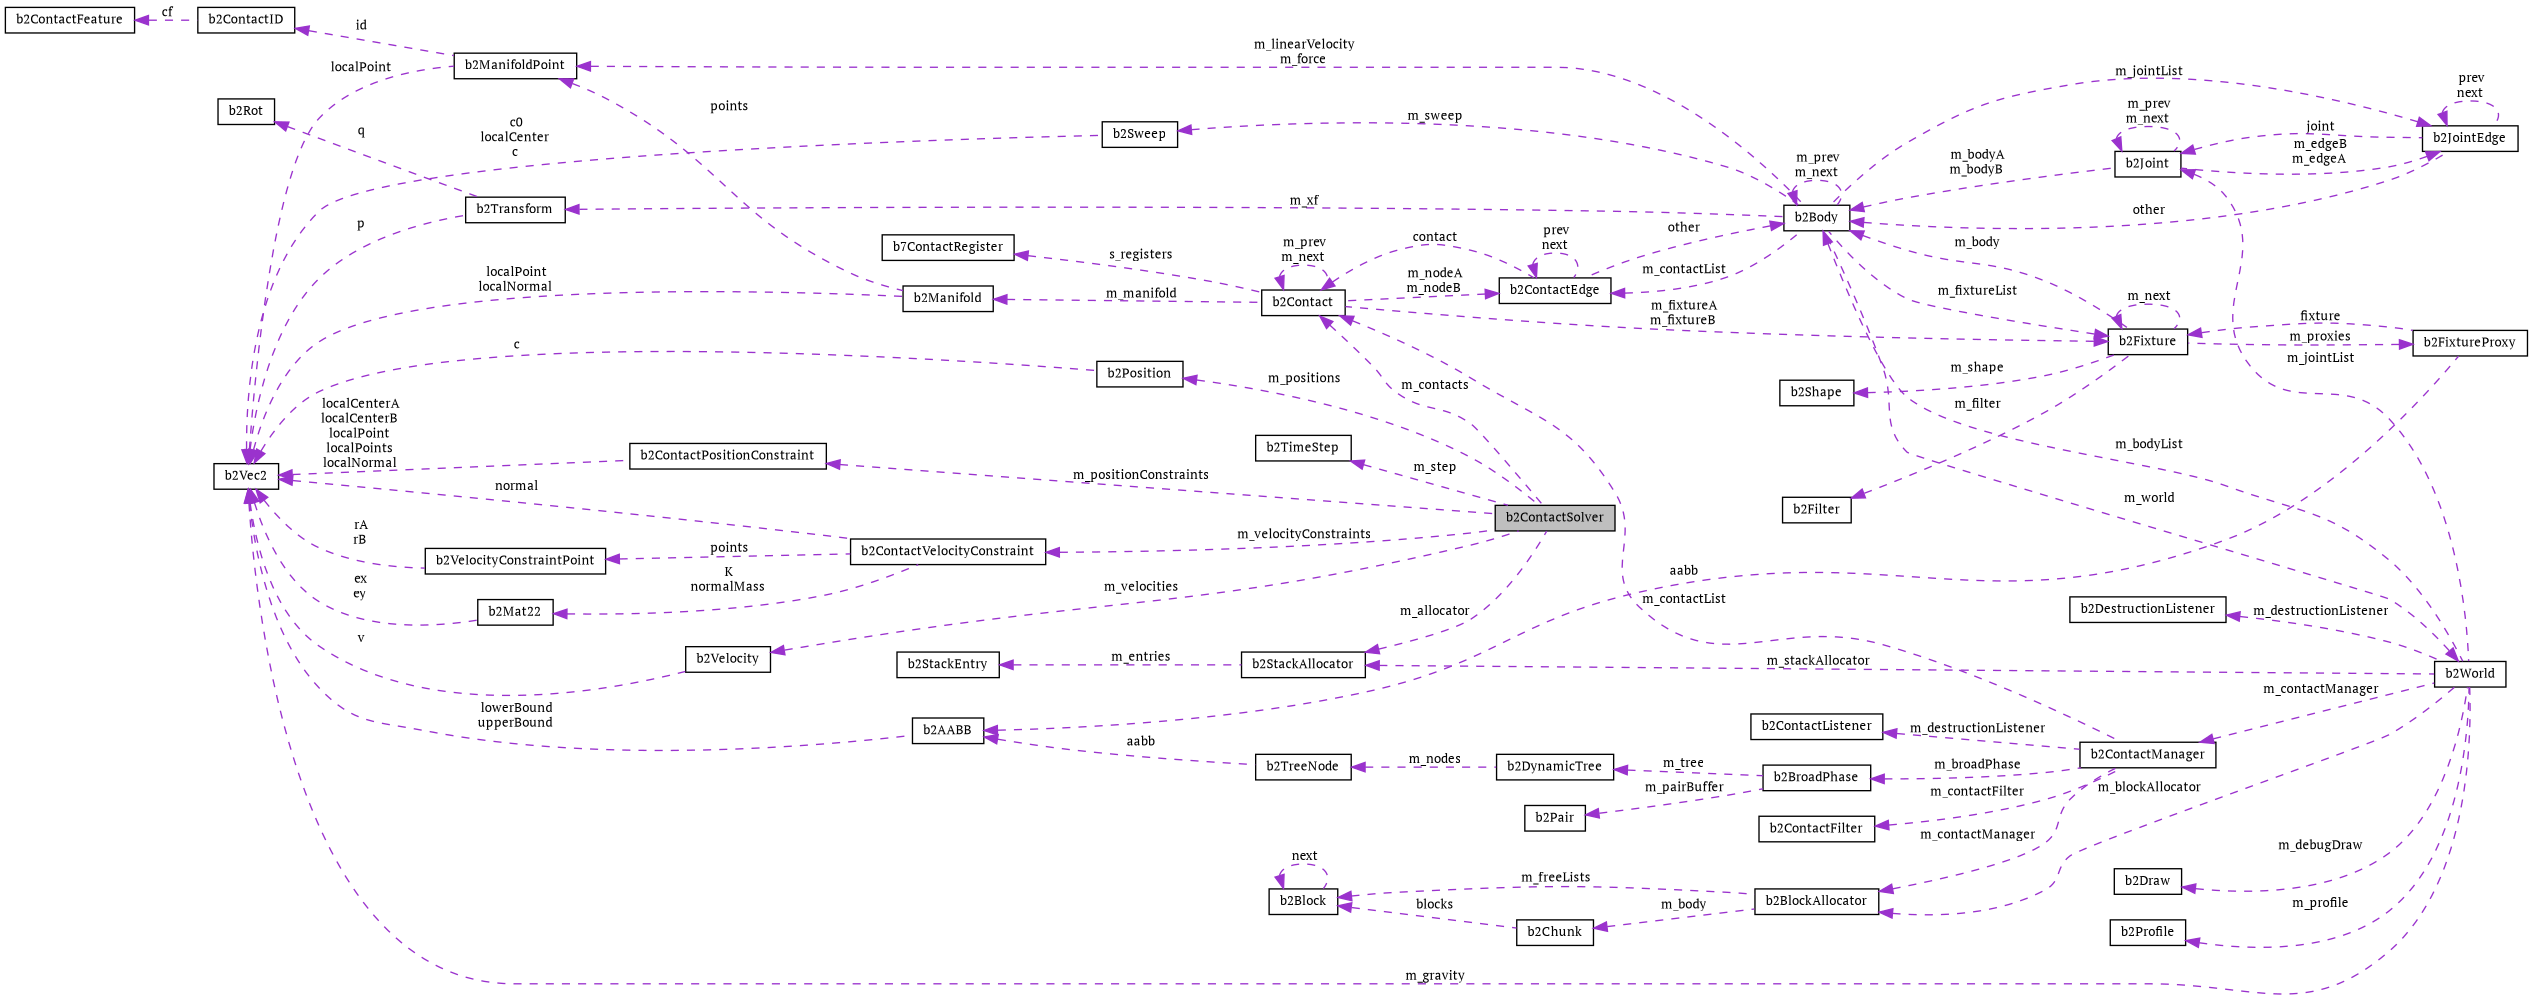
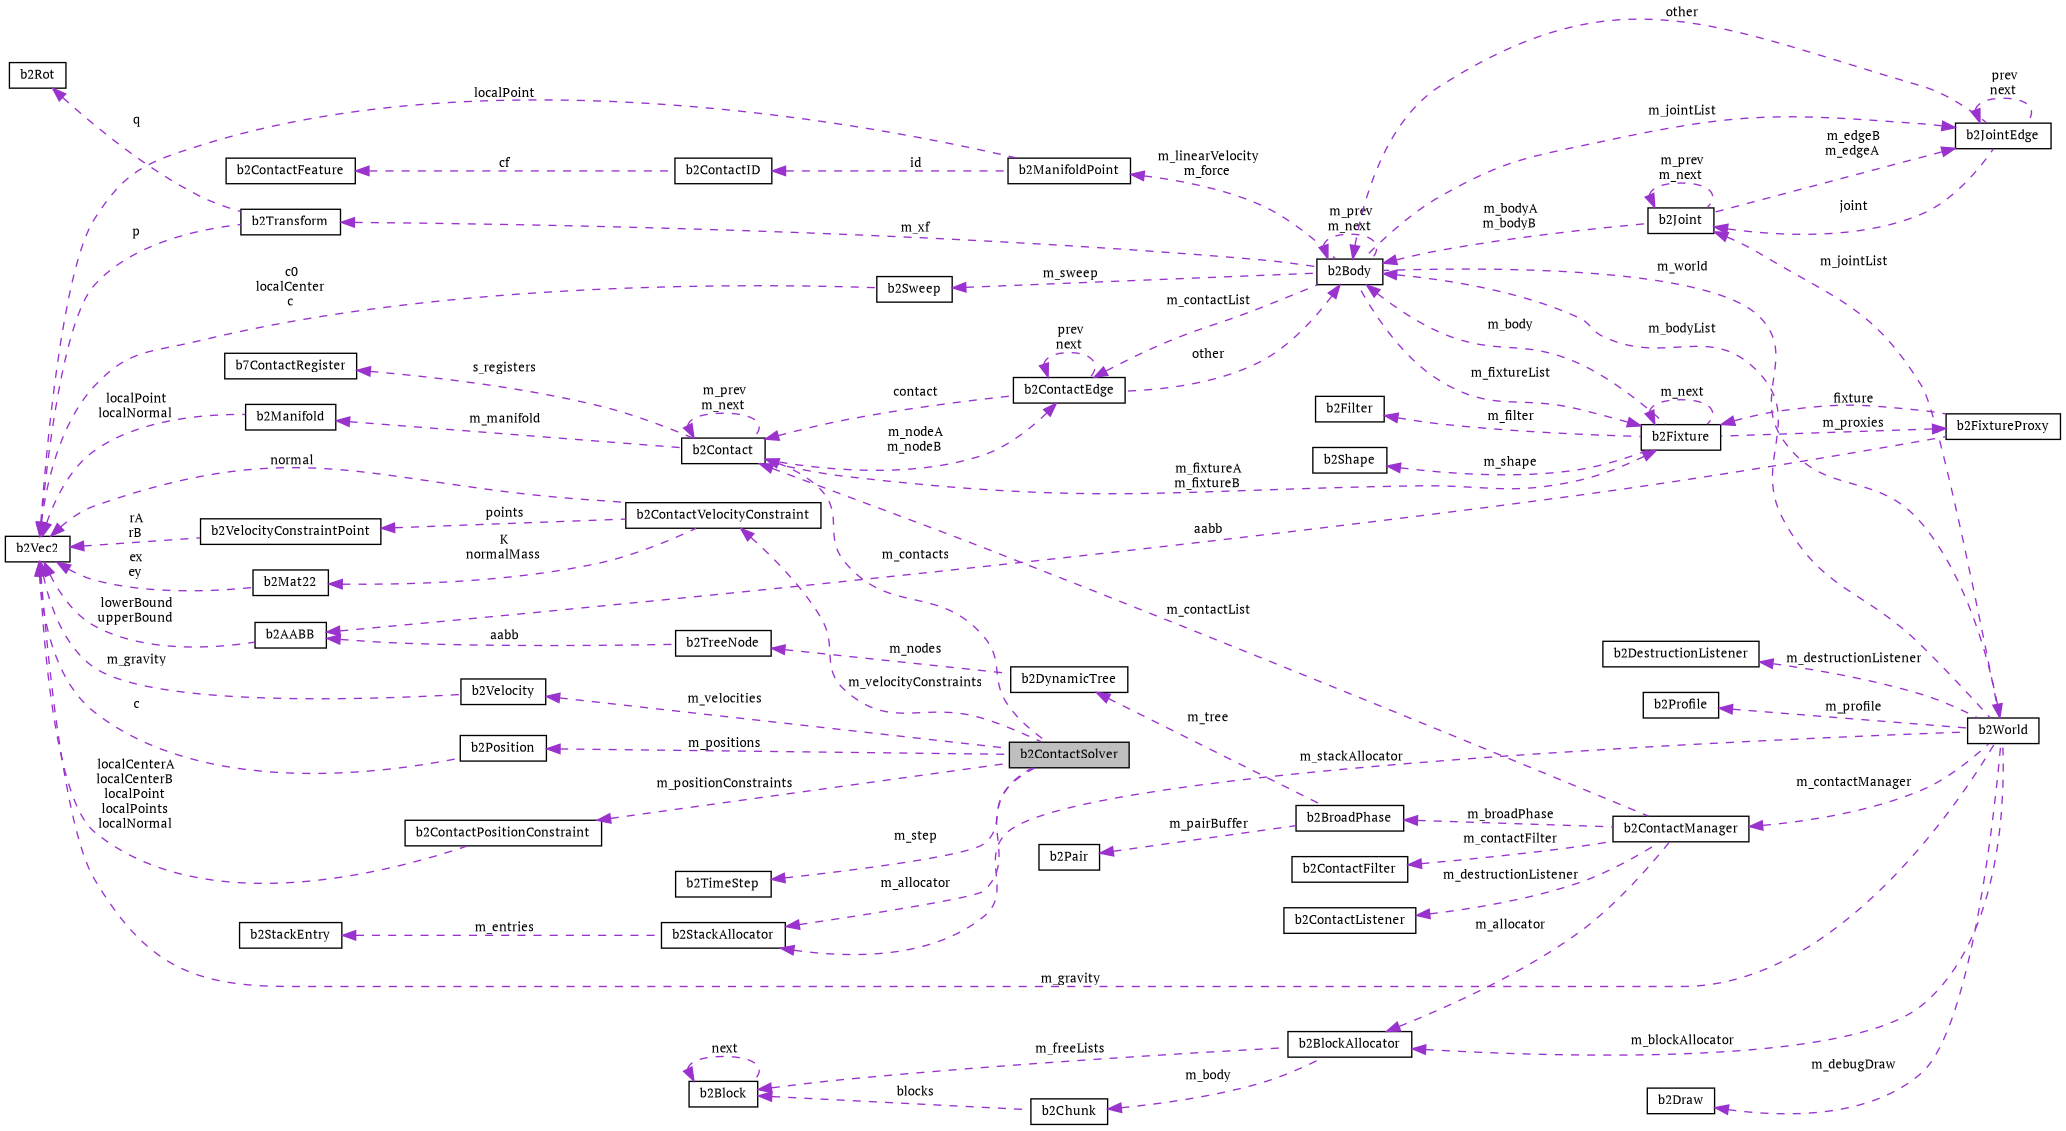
(734, 194) -> none
(360, 639) -> (135, 660)
(1976, 835) -> (1509, 925)
